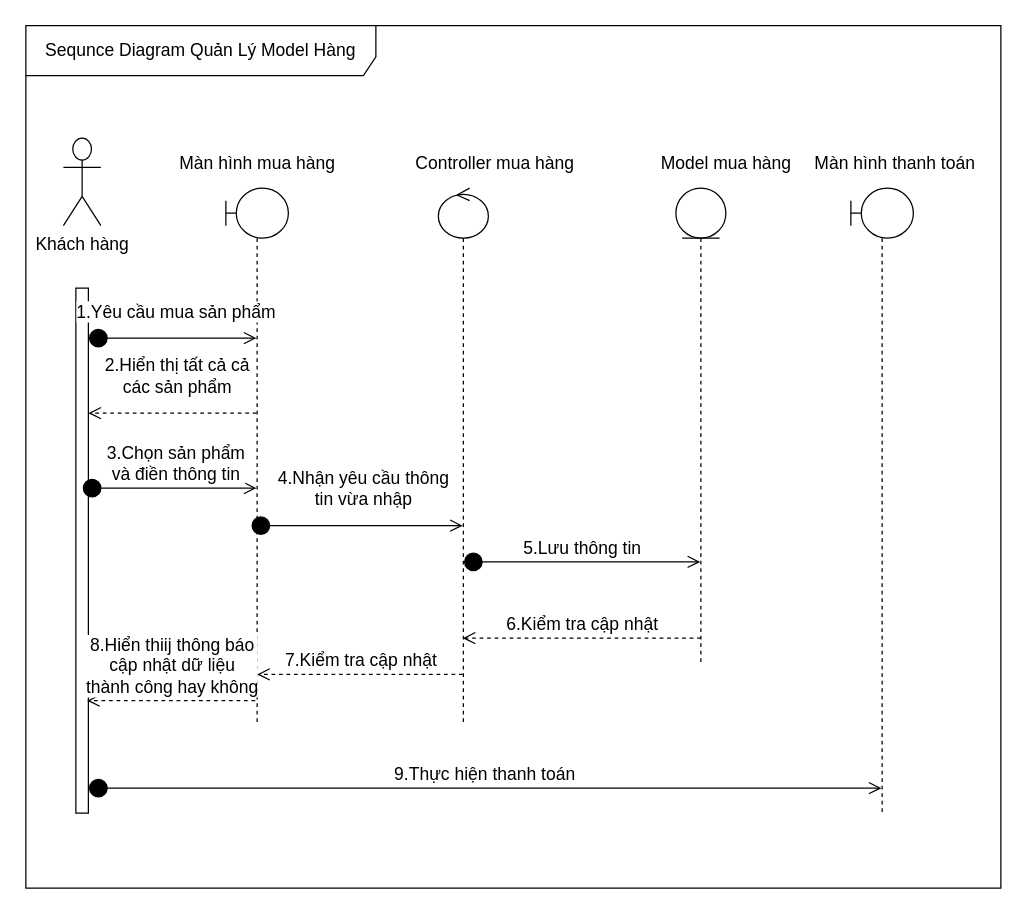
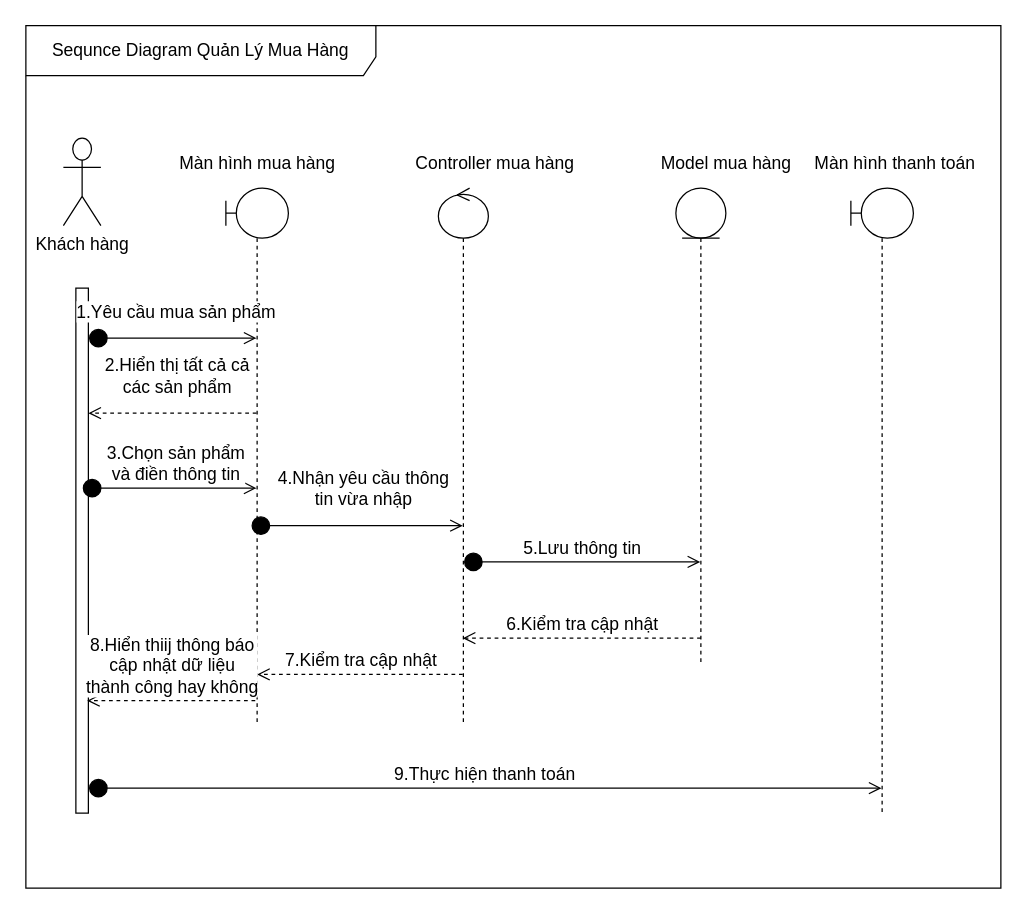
(201, 51) -> (201, 51)
